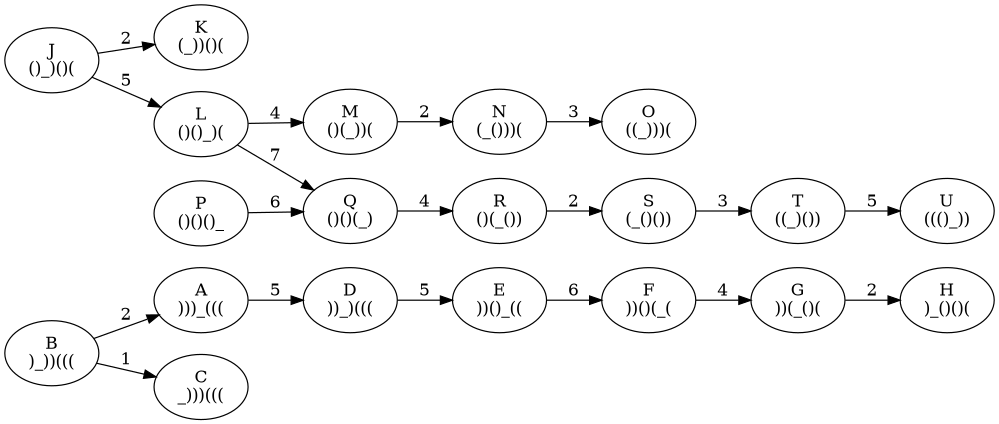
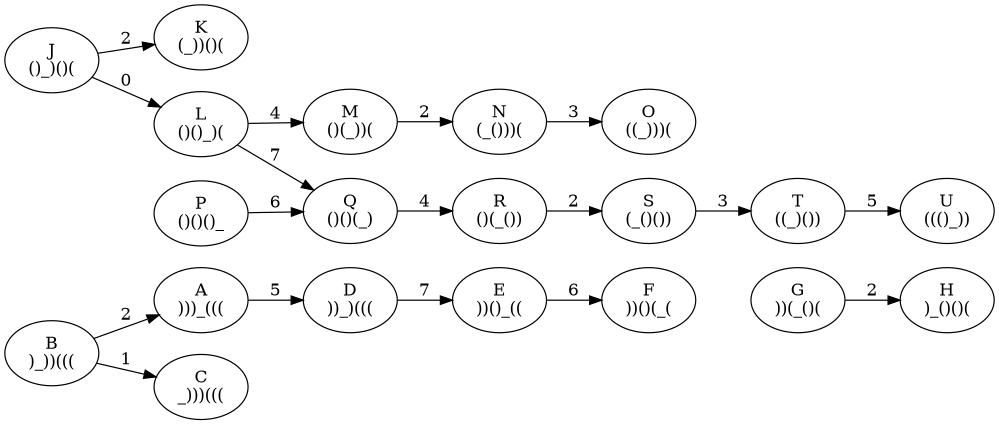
(126, 81) -> (126, 81)
(425, 291) -> (425, 291)
(717, 300) -> none
